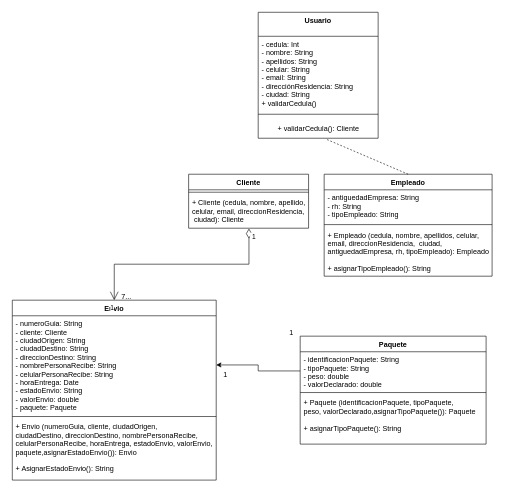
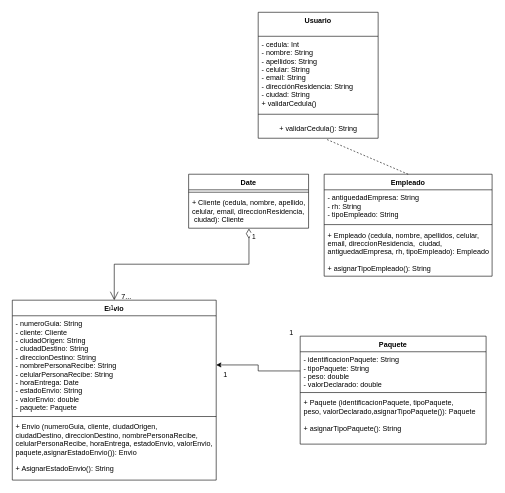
(319, 129) -> (319, 129)
(248, 182) -> (248, 182)
